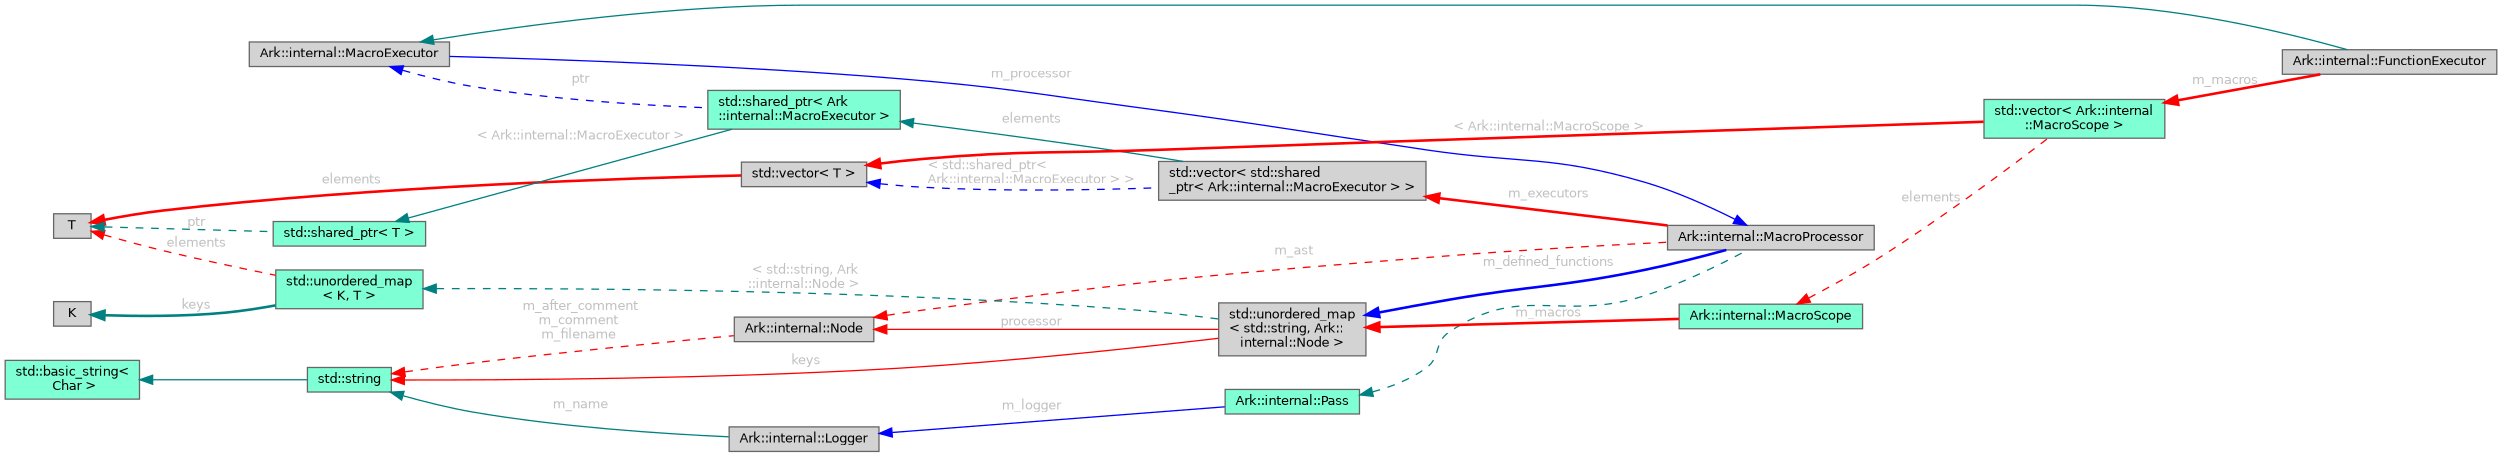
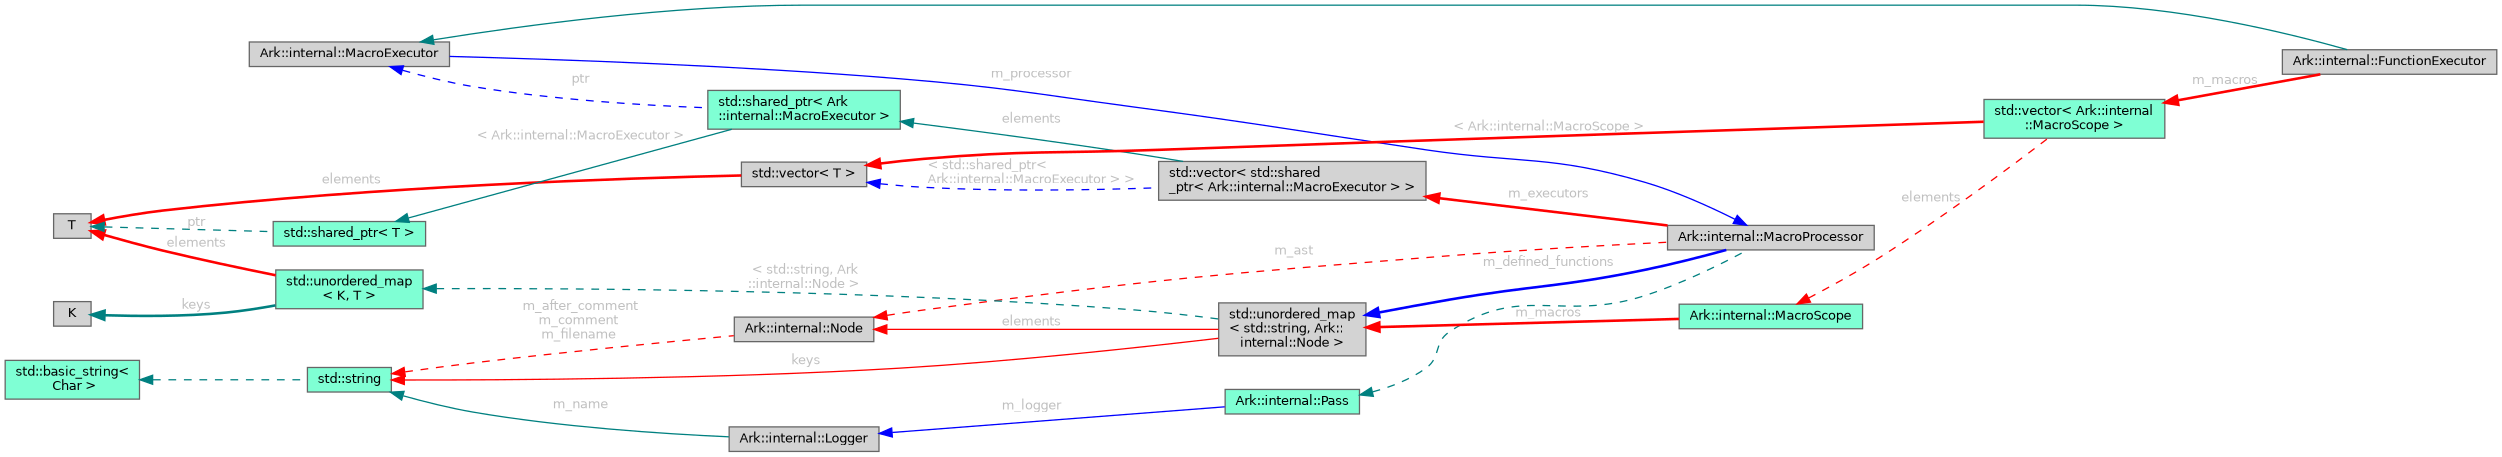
(189, 257) -> (189, 257)
(1029, 322) -> (1029, 322)
(230, 380) -> (230, 380)
